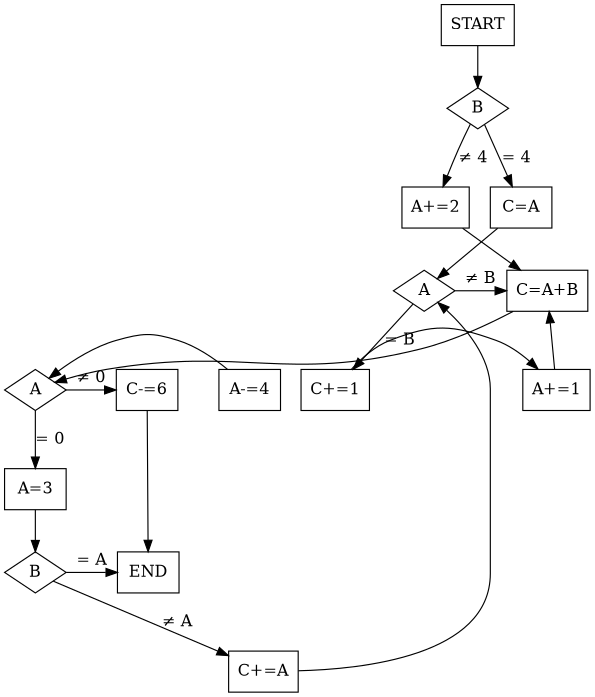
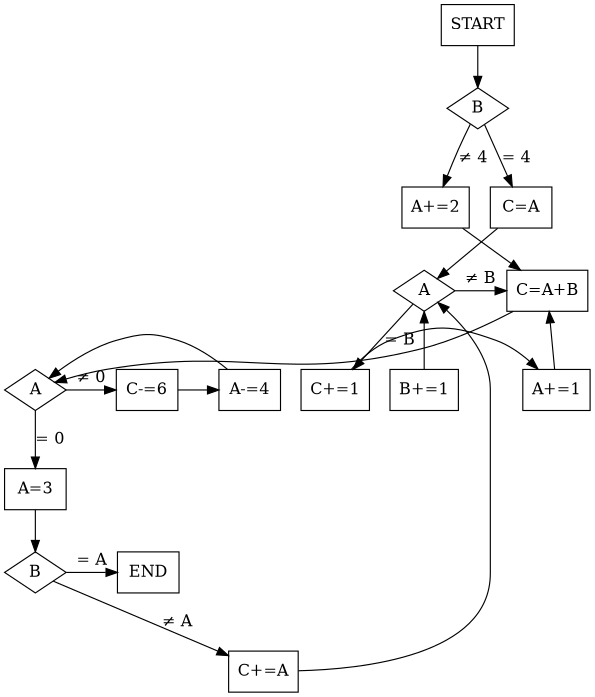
none -> (424, 390)
(148, 475) -> (193, 390)
